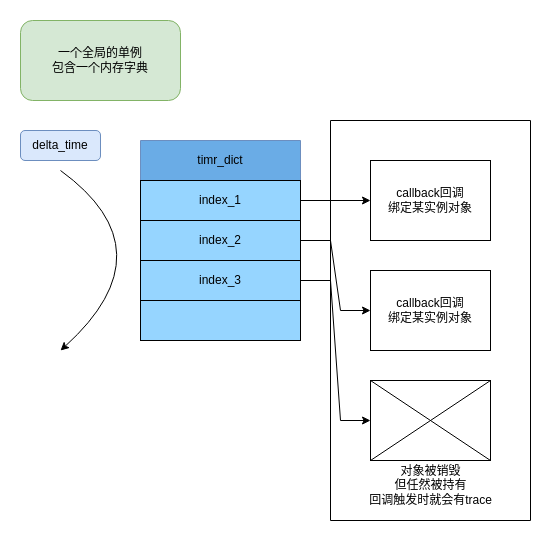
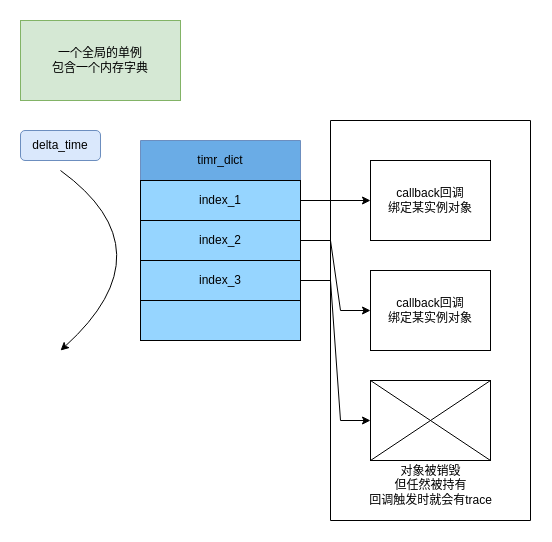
(101, 61) -> (101, 61)
